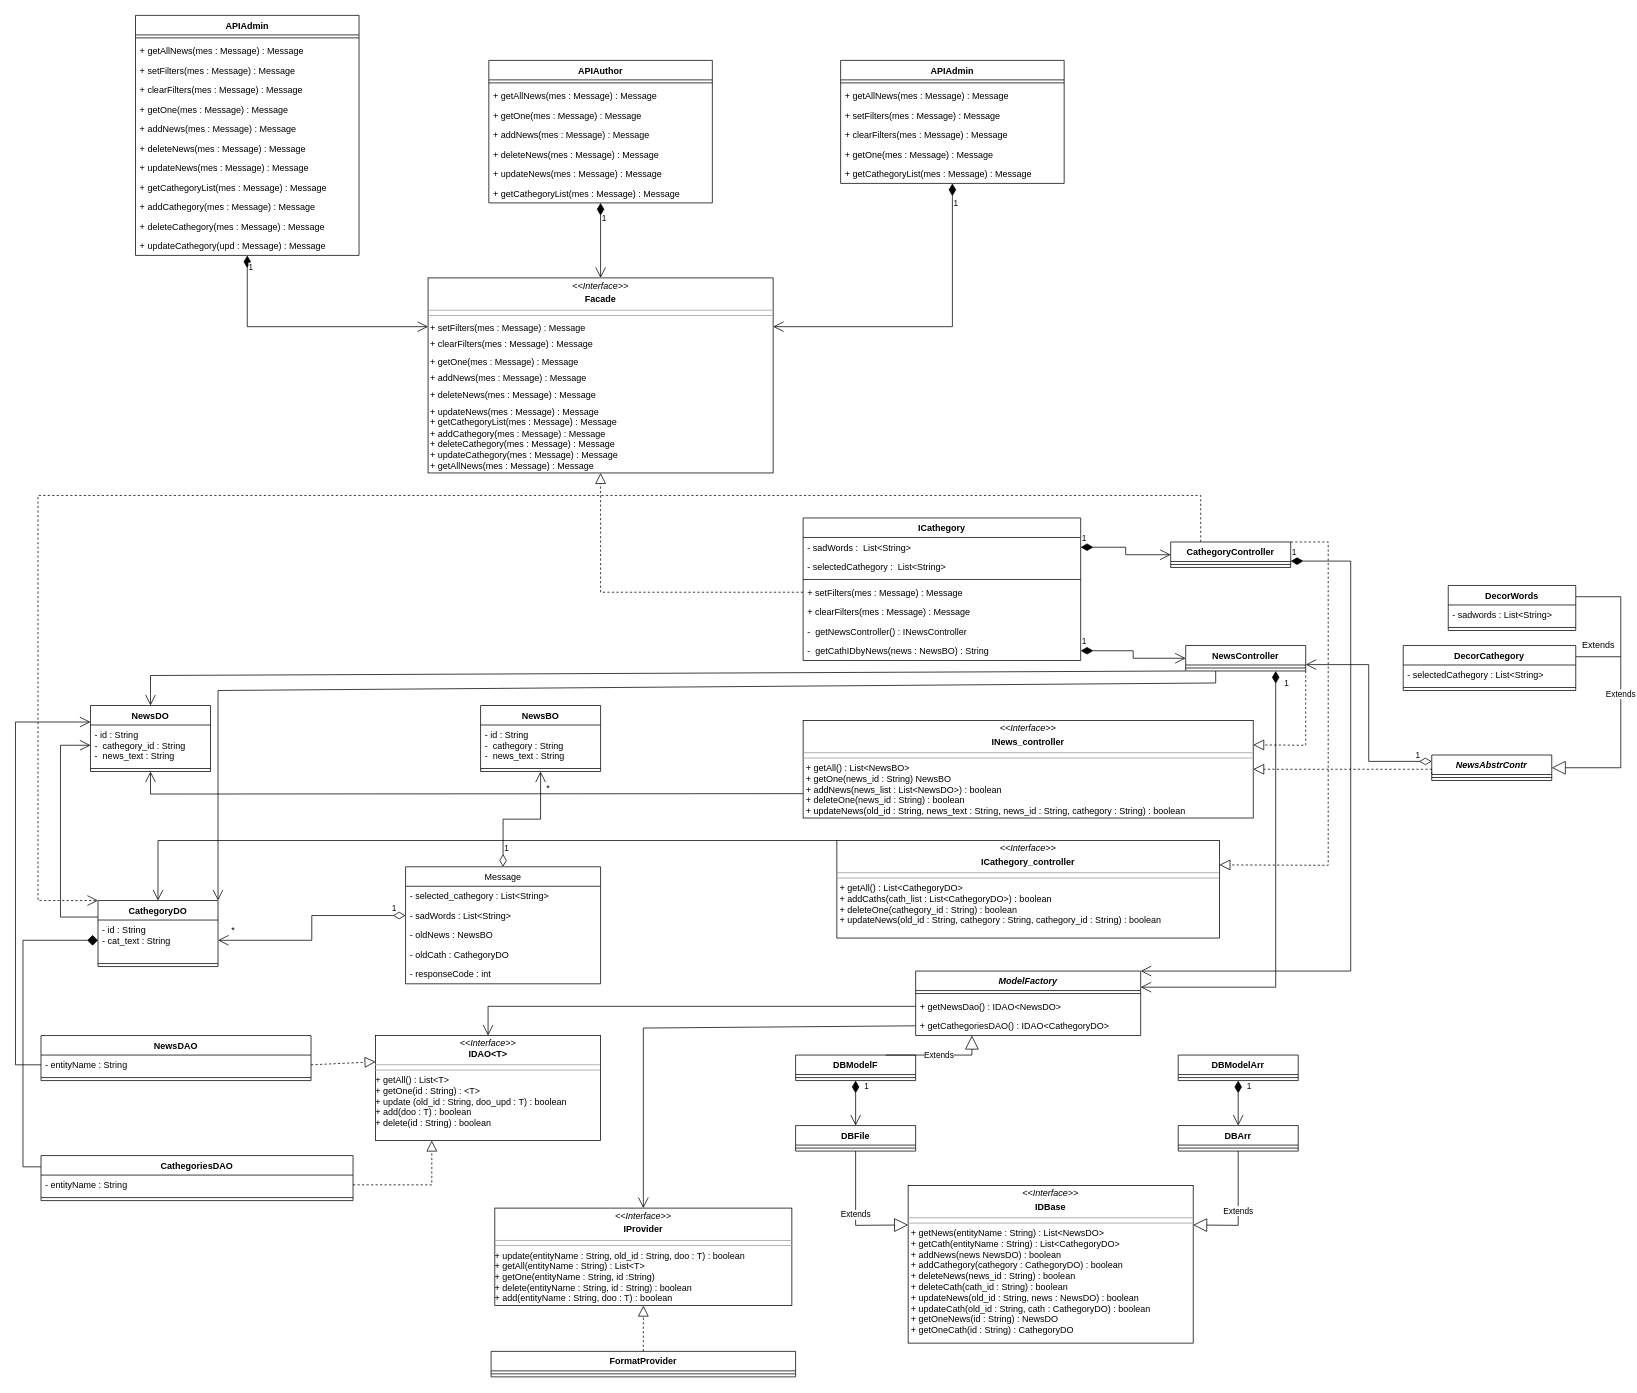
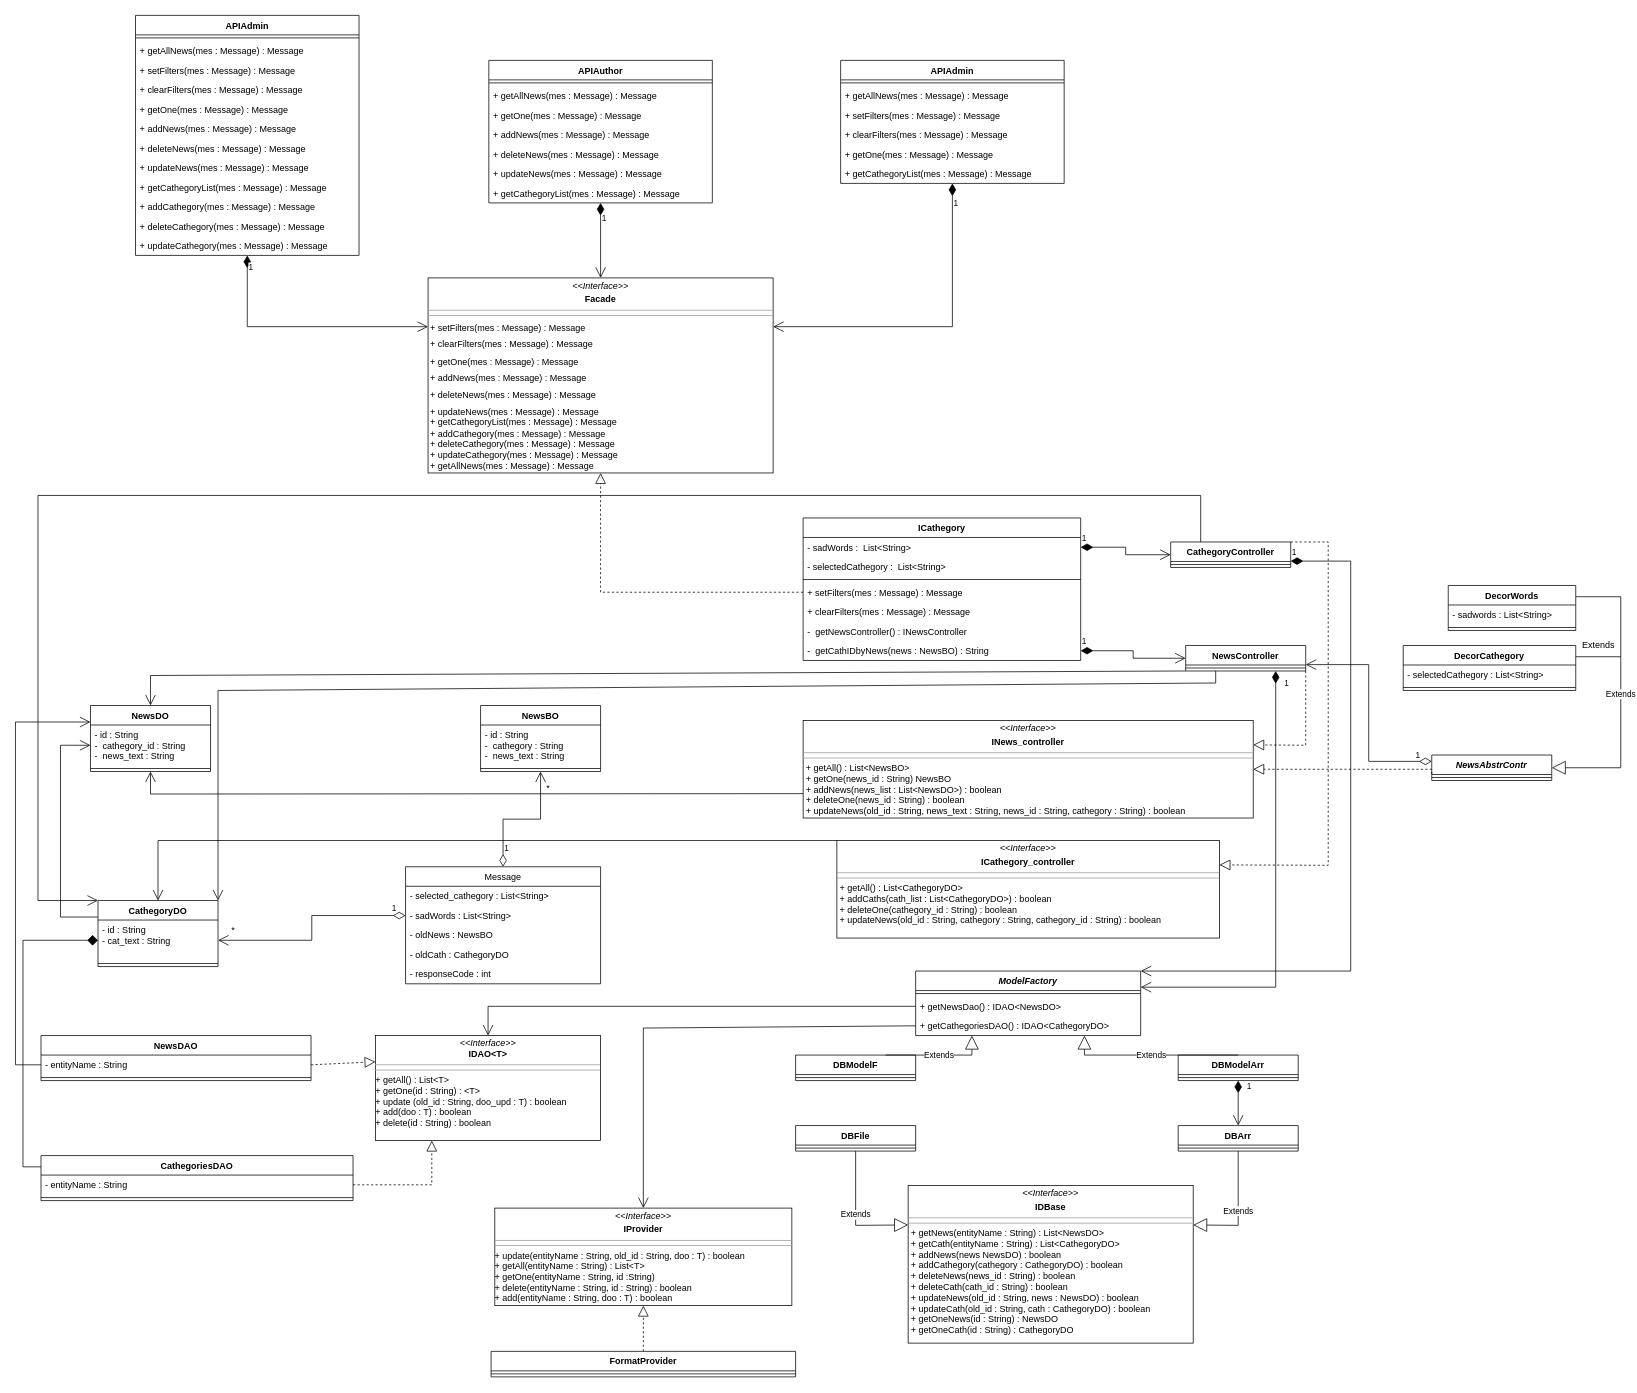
(237, 246) -> (237, 246)
(641, 495) -> (641, 495)
none -> (1151, 1055)
(855, 1108) -> none
